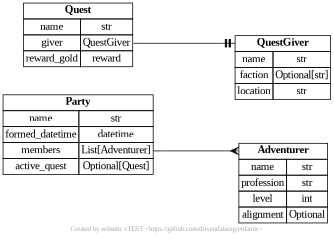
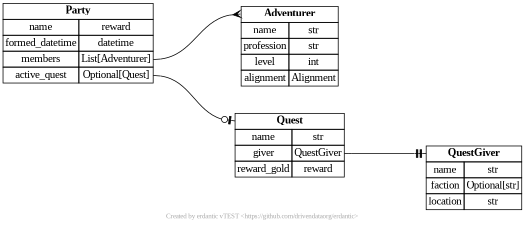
none -> (192, 96)
(116, 118) -> (116, 27)
(307, 215) -> (314, 78)
